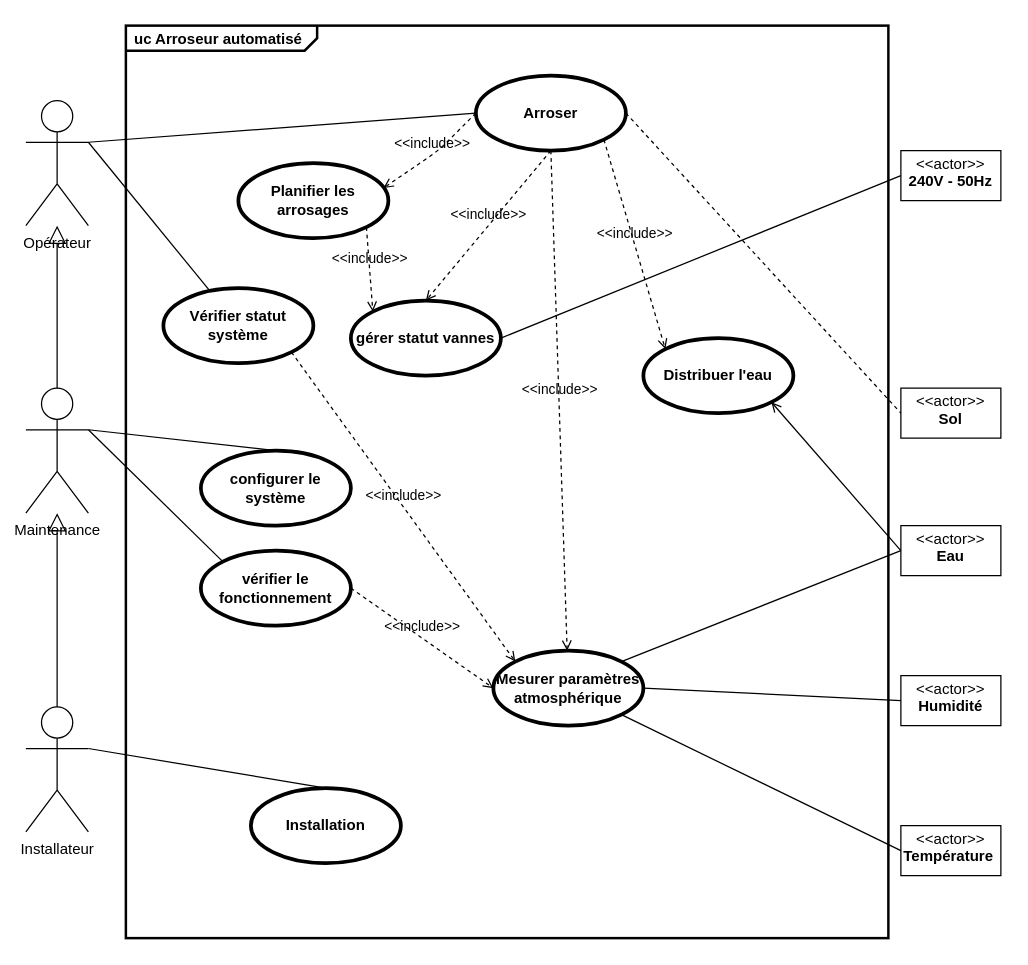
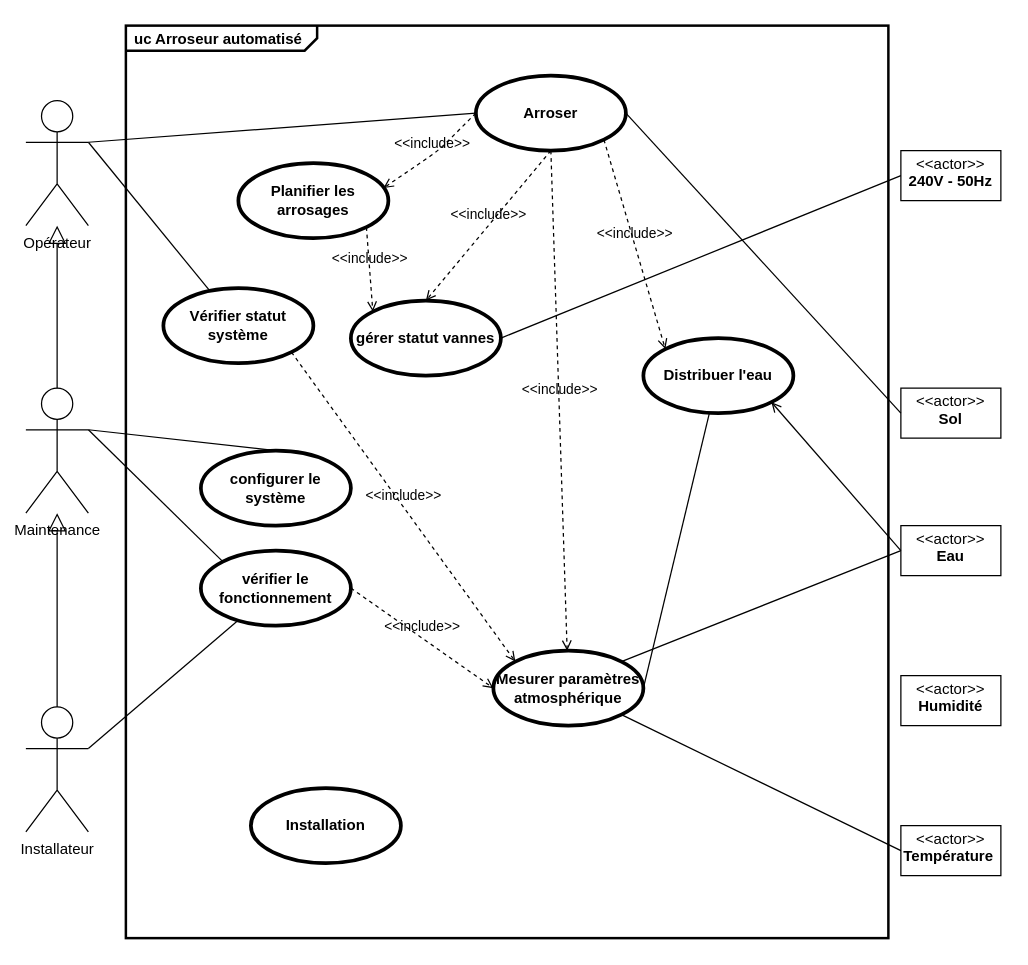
(763, 263) -> (763, 263)
(771, 694) -> (676, 551)
(204, 768) -> (163, 684)
